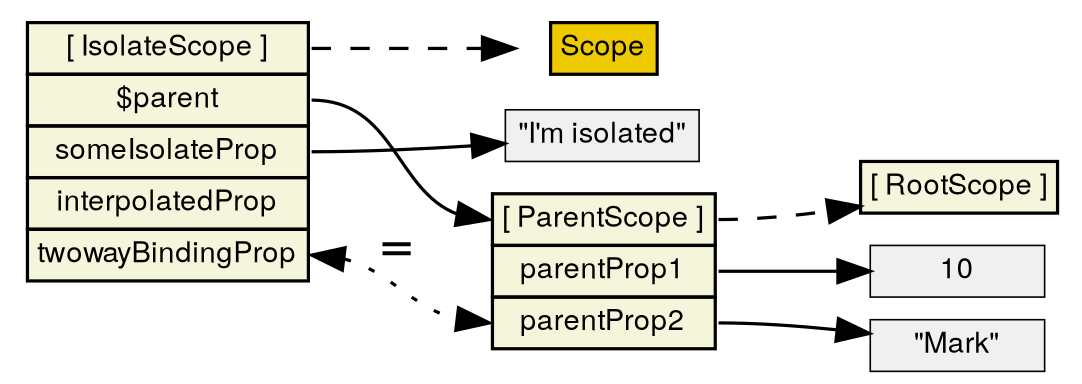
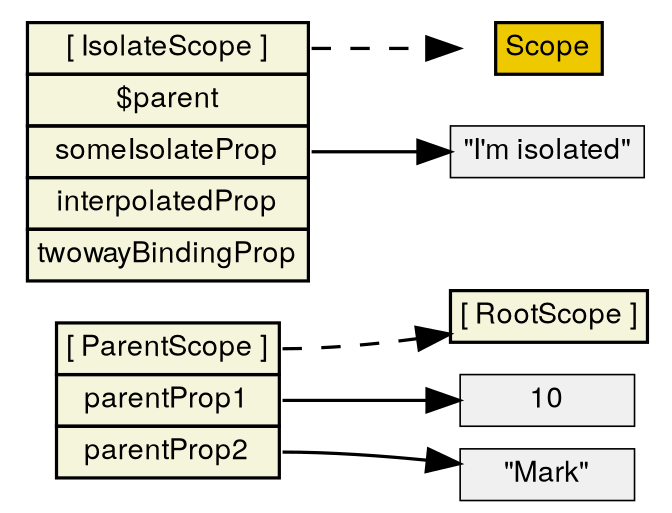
(376, 128) -> none
(401, 289) -> none
